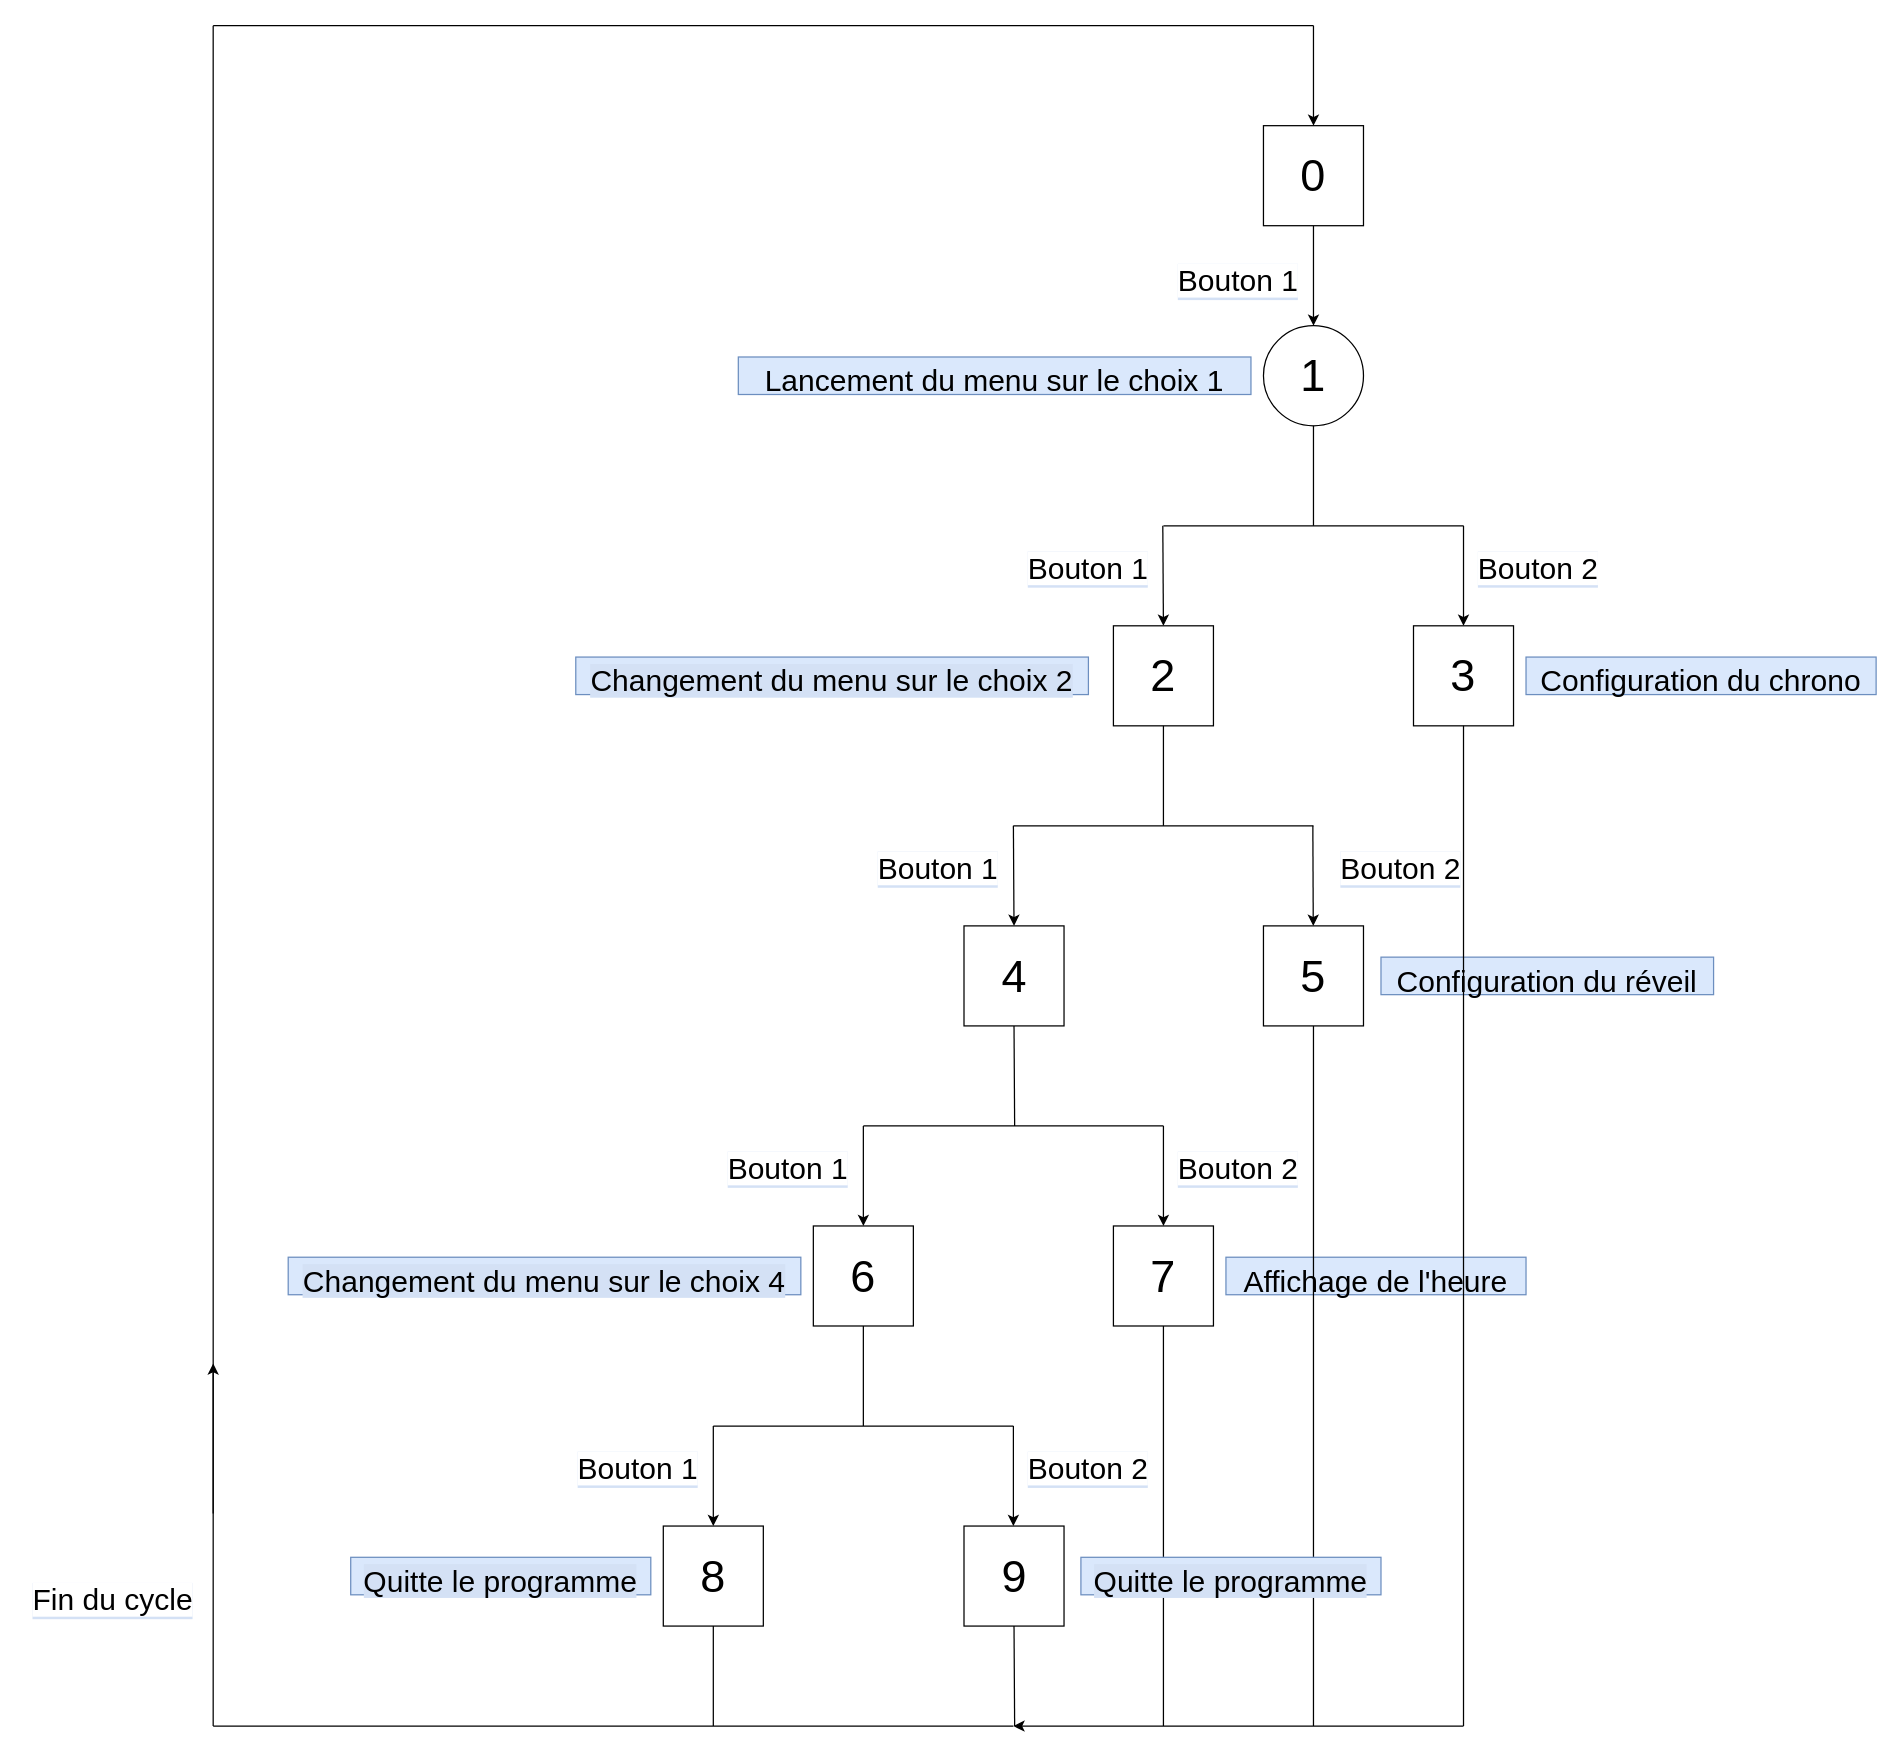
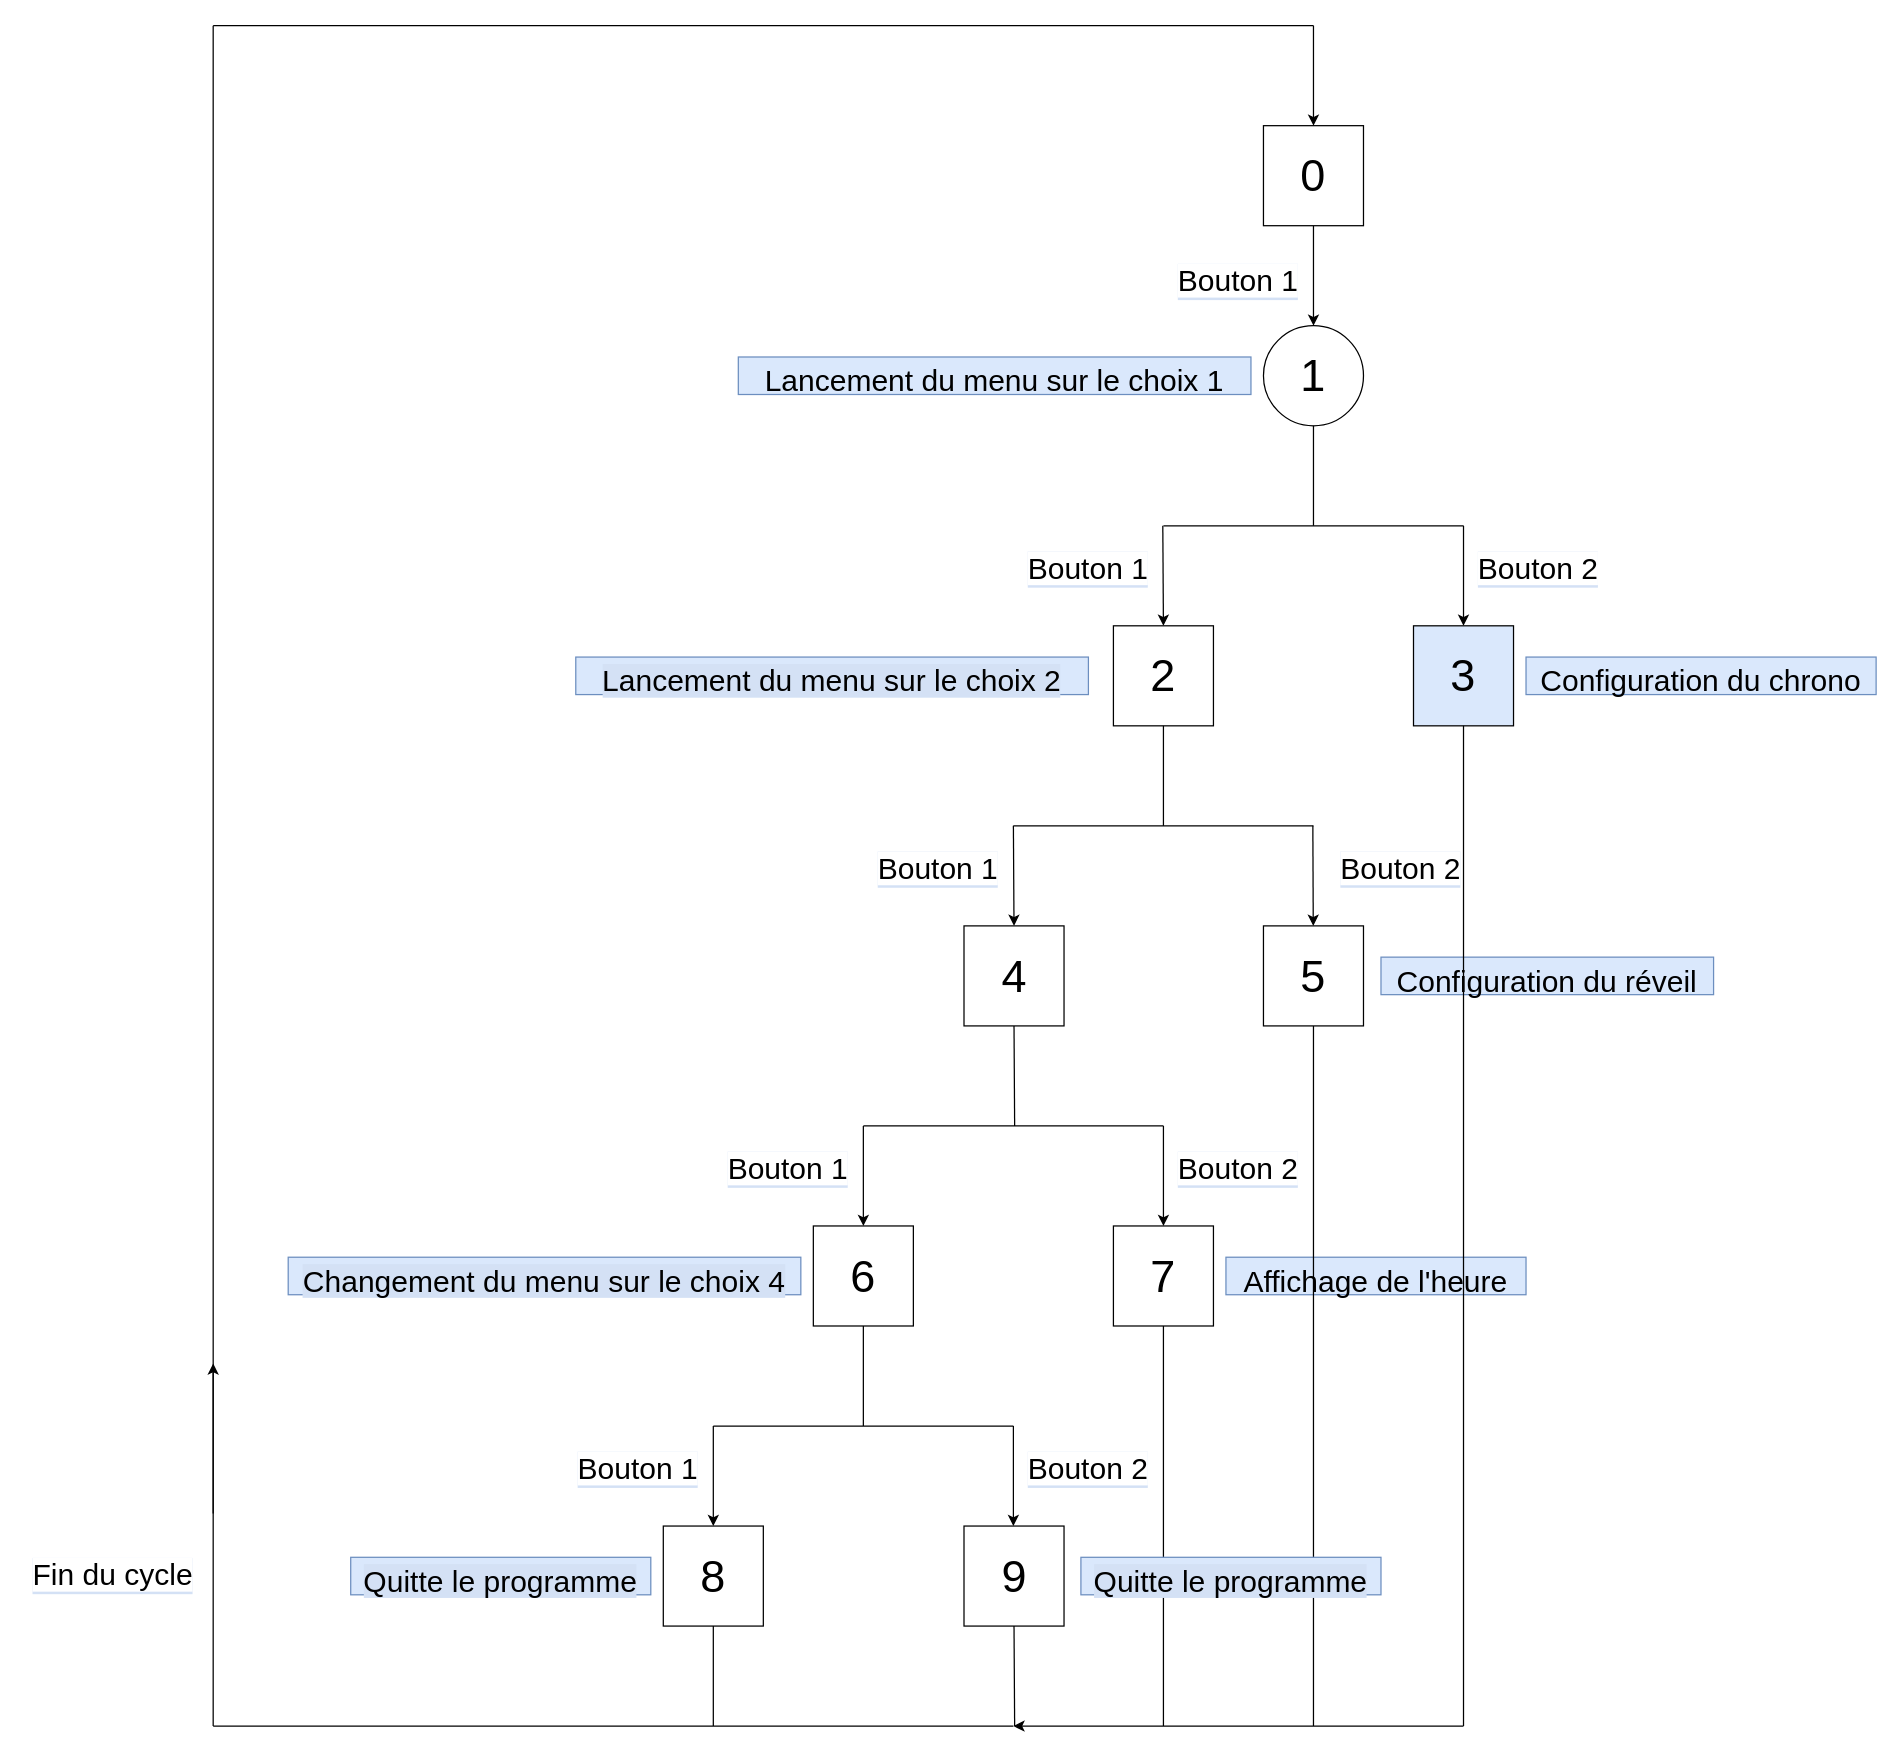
(832, 676) -> (832, 676)
(1463, 676) -> (1463, 676)
(113, 1601) -> (113, 1576)
